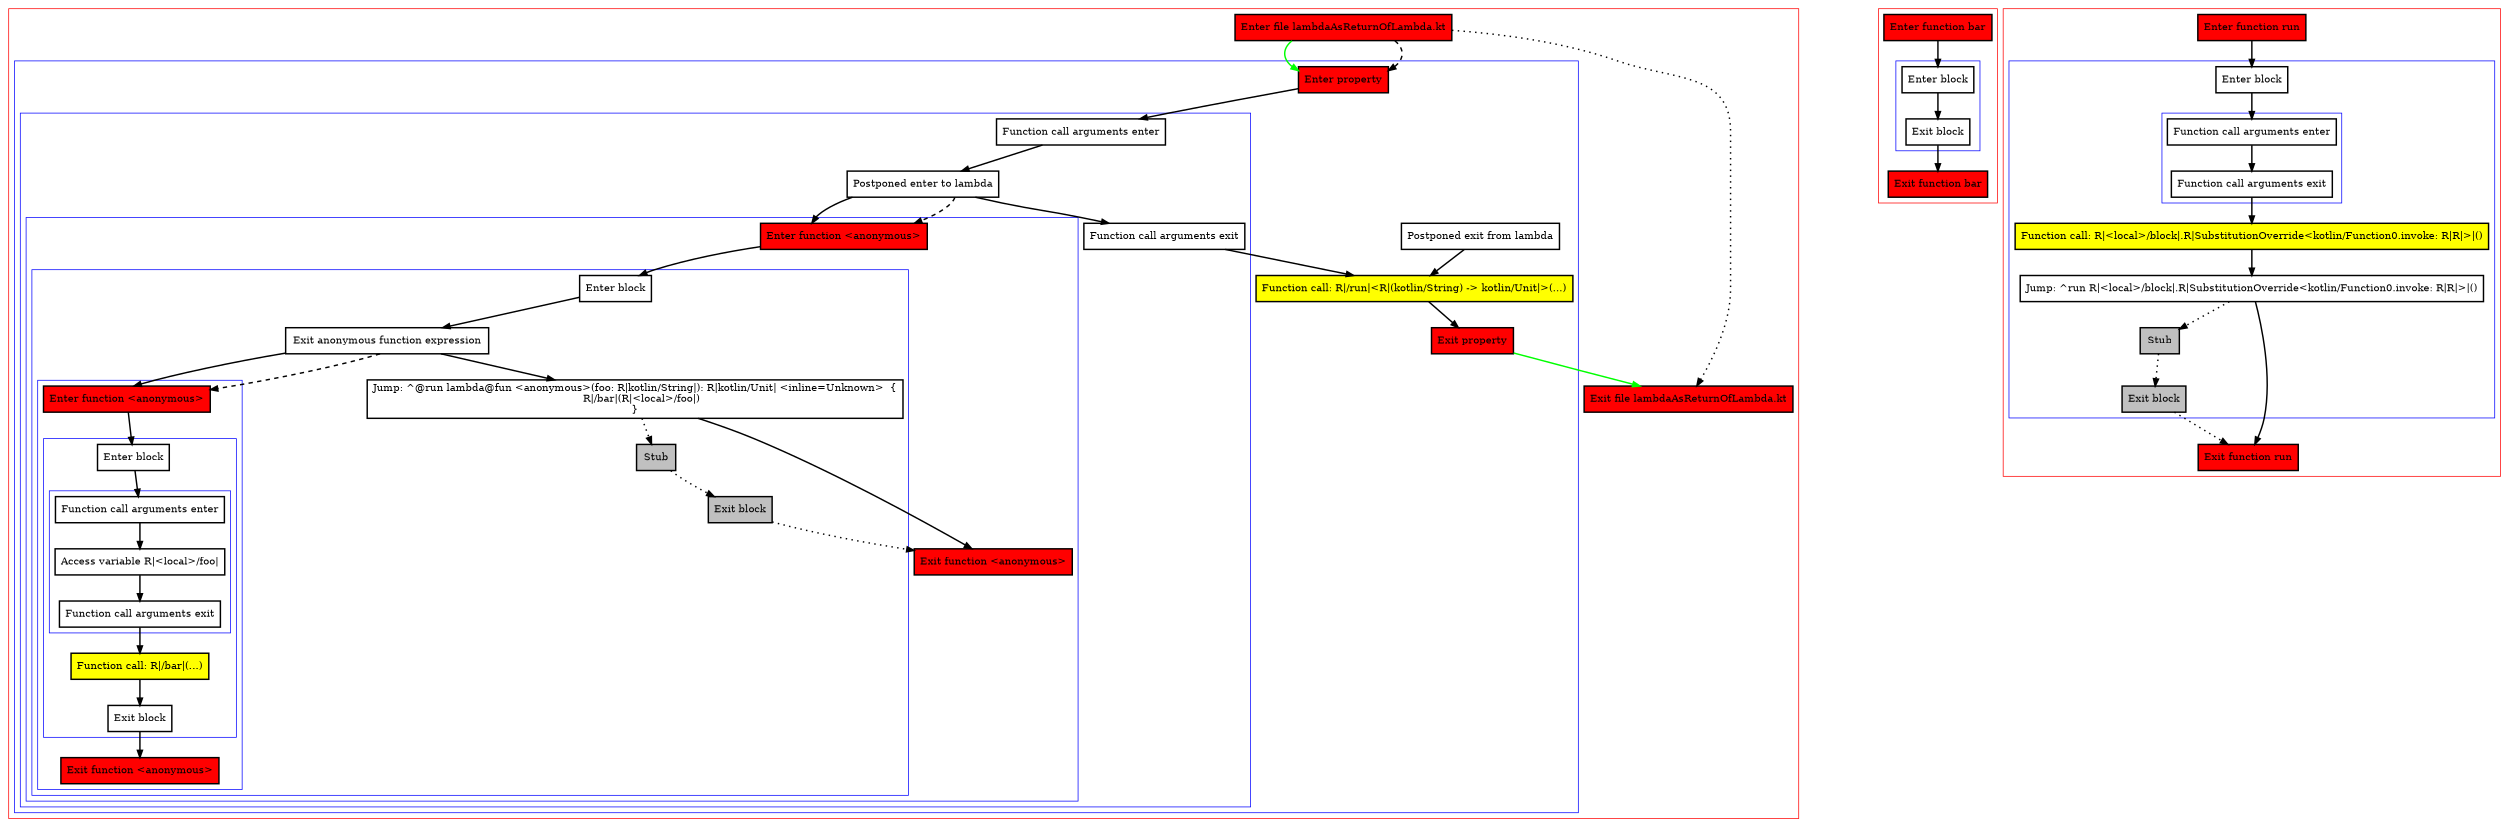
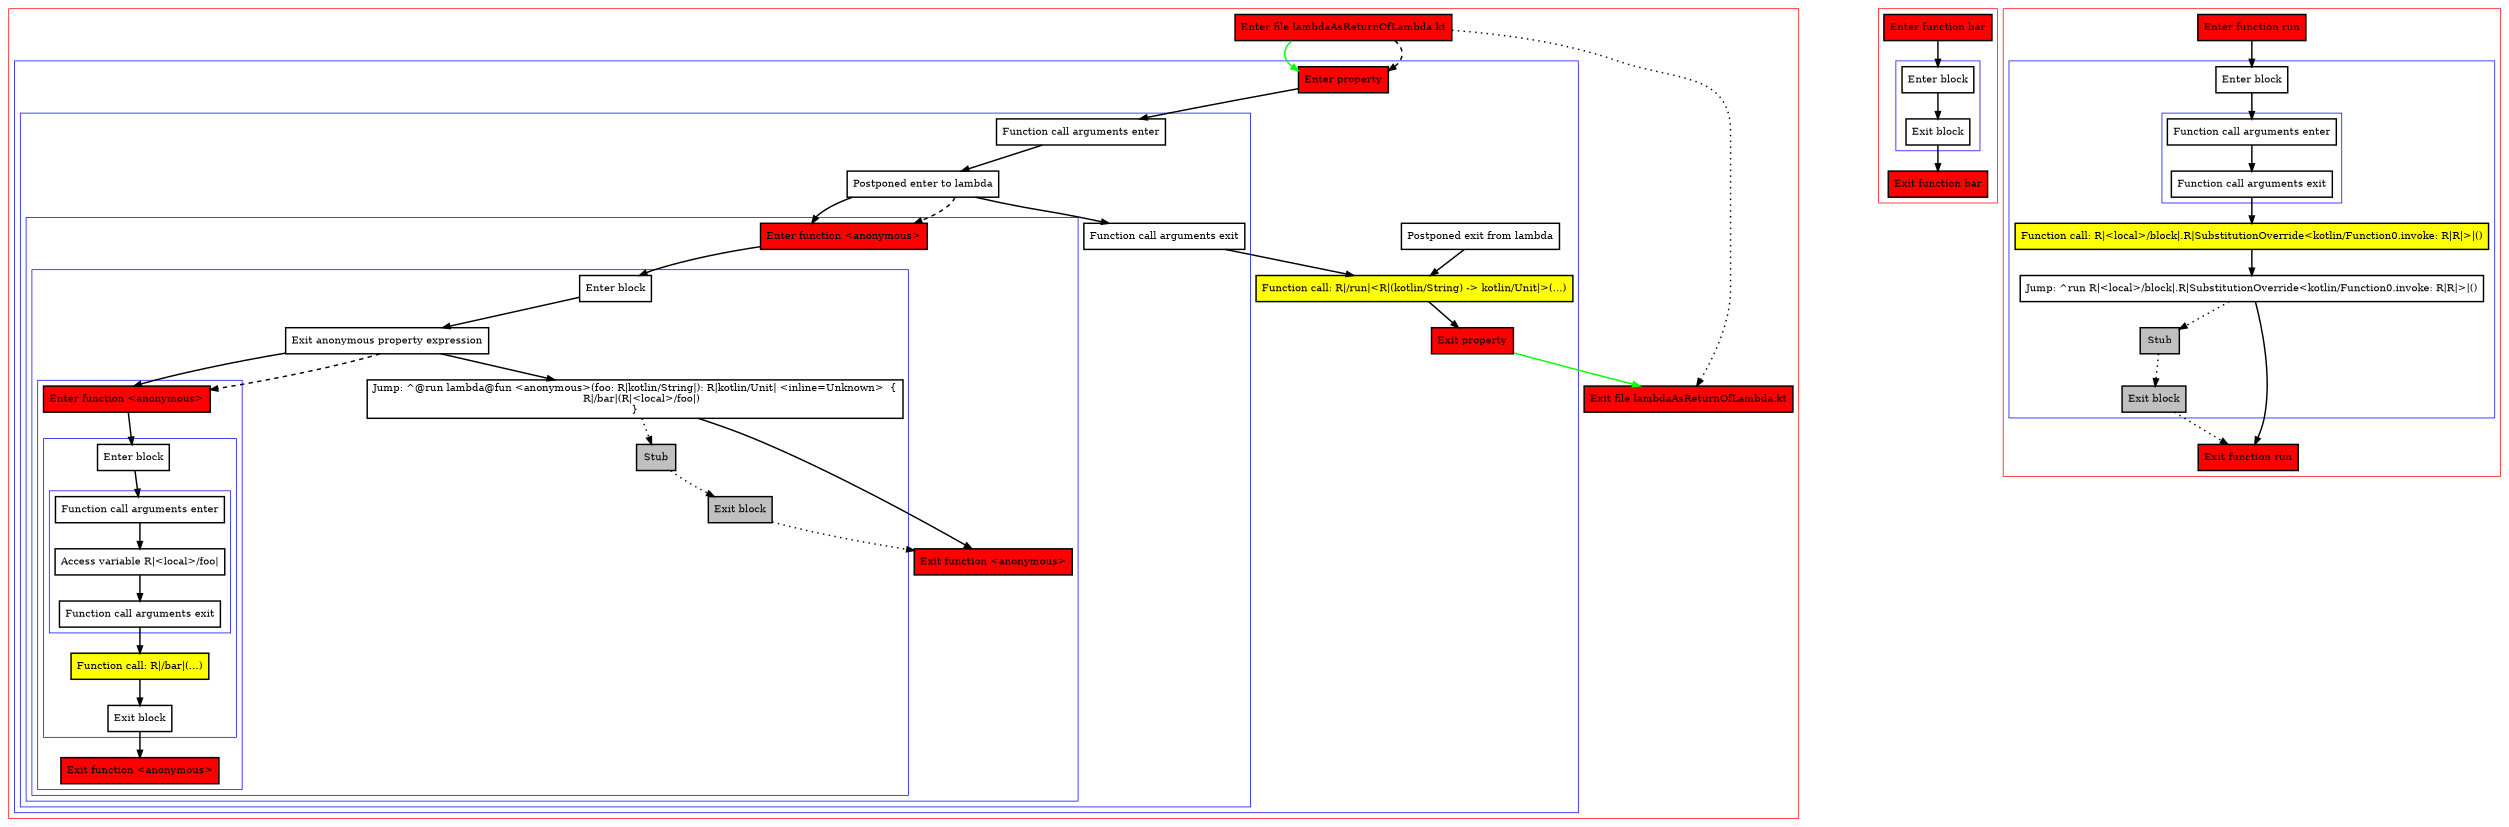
(387, 341) -> (387, 341)
